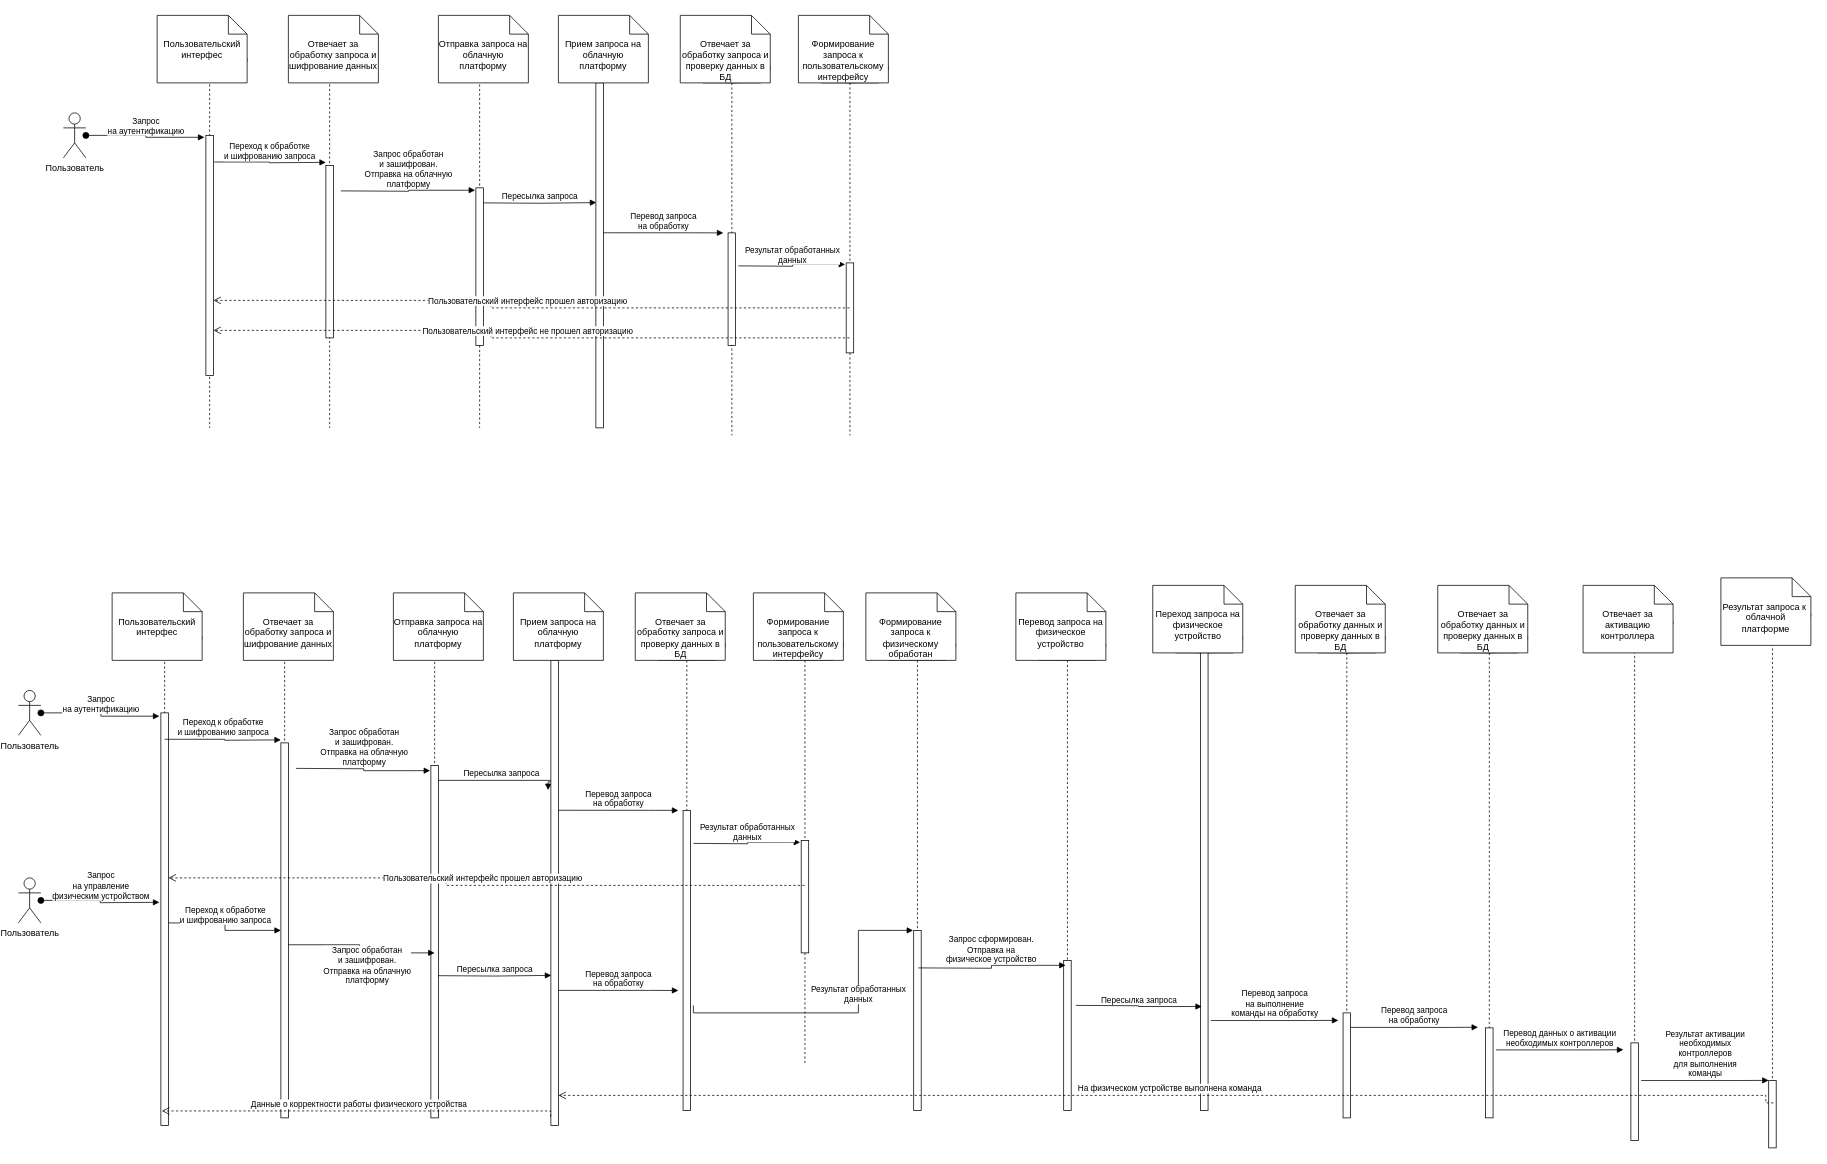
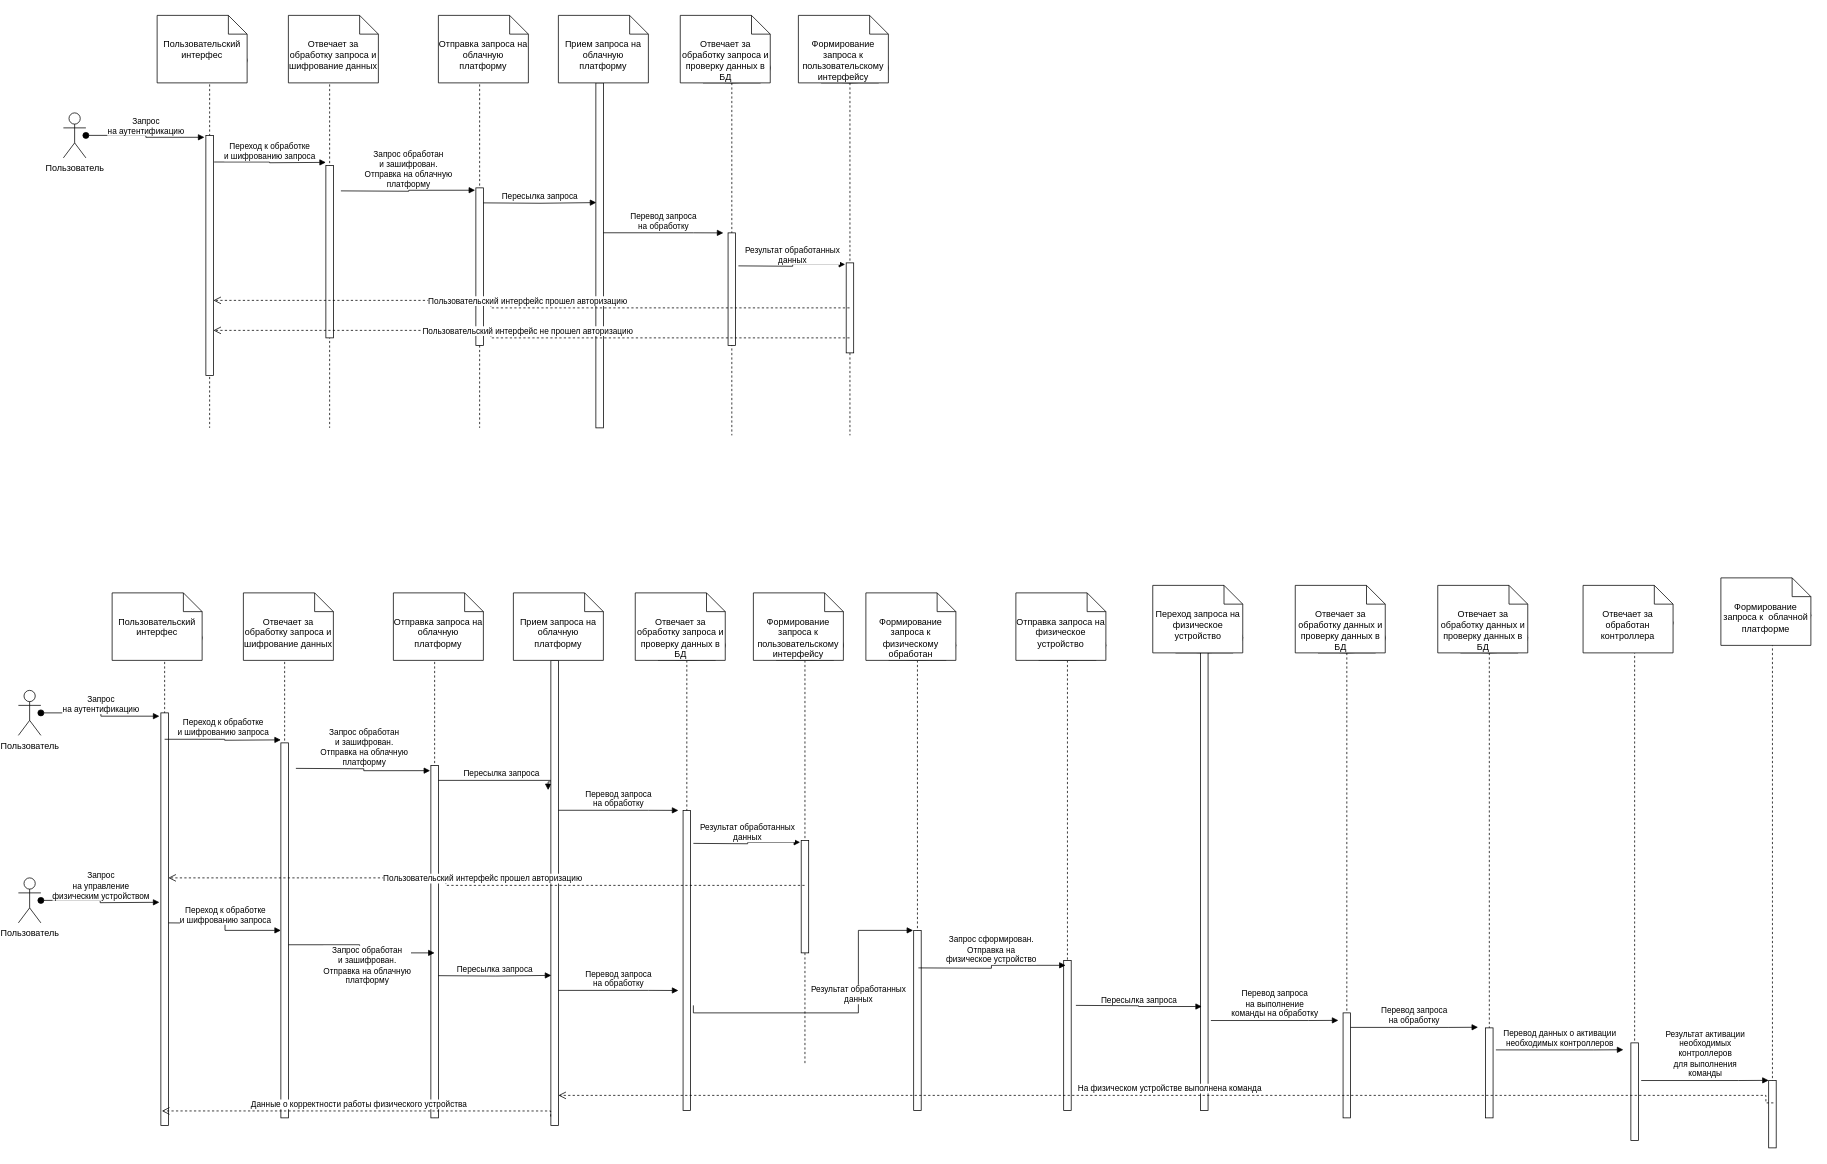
(1766, 618) -> (1766, 618)
(1628, 620) -> (1628, 620)
(1061, 633) -> (1061, 633)
